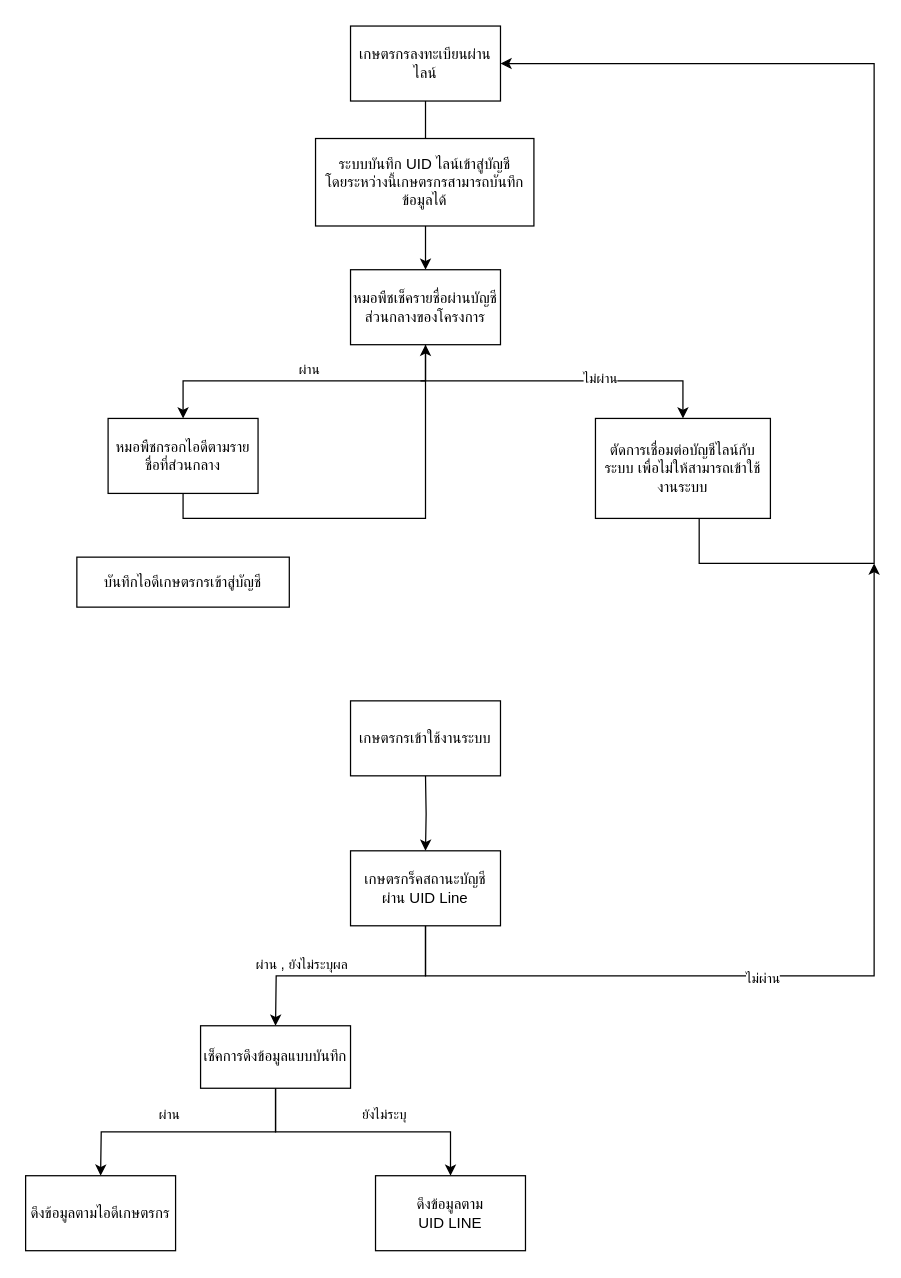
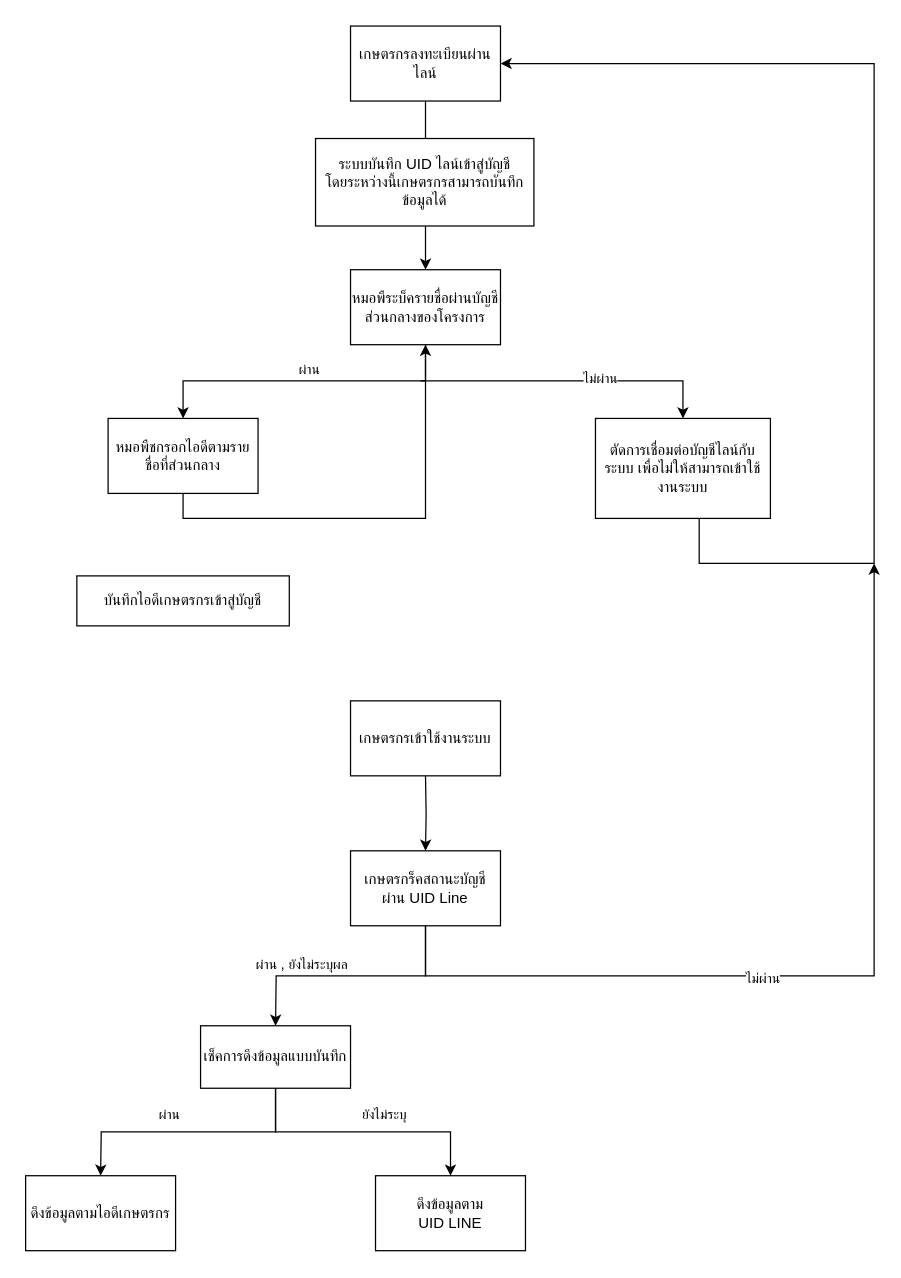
(426, 307) -> (426, 307)
(183, 582) -> (183, 601)
